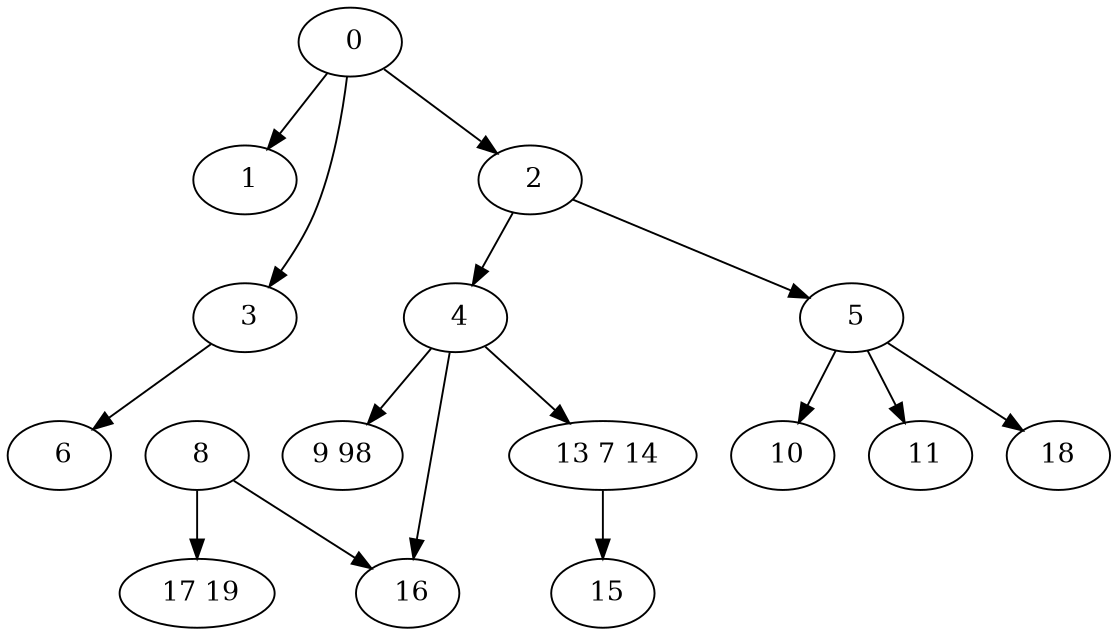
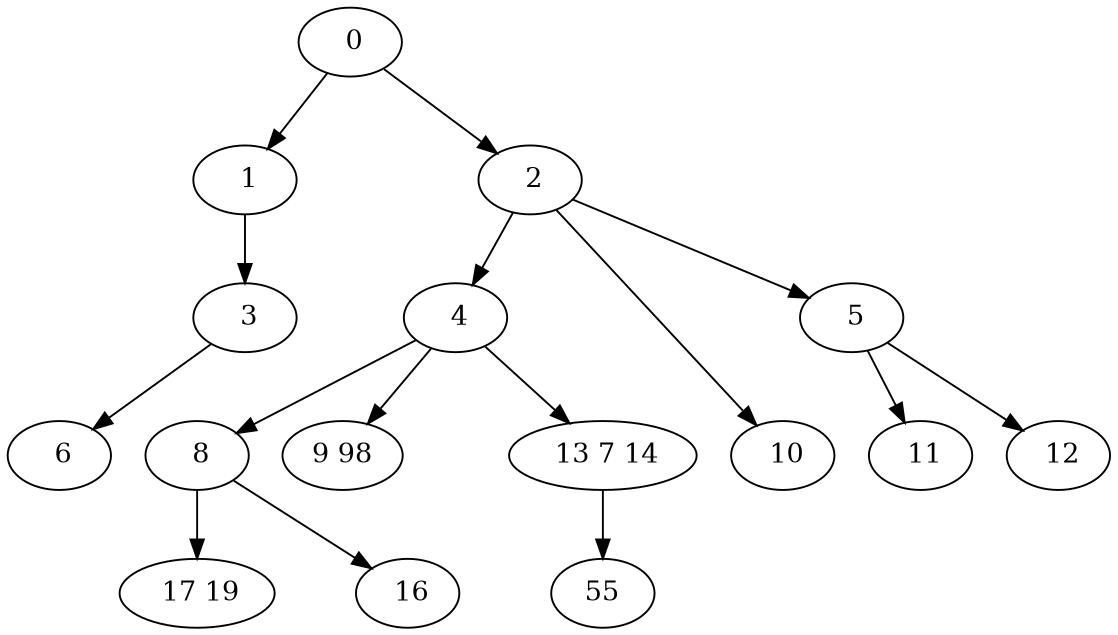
(327, 178) -> (245, 239)
(822, 378) -> (650, 310)
(433, 446) -> (335, 382)
(1058, 456) -> (1058, 456)
(603, 593) -> (603, 593)
